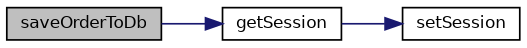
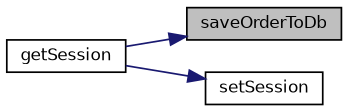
(183, 24) -> (148, 43)
